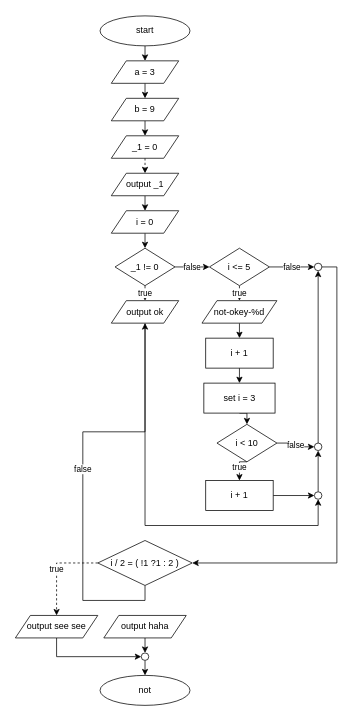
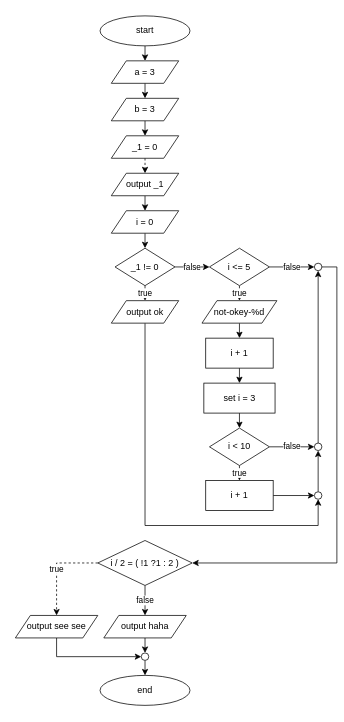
(145, 109) -> (145, 109)
(247, 443) -> (240, 447)
(83, 519) -> (145, 604)
(145, 690) -> (145, 690)
